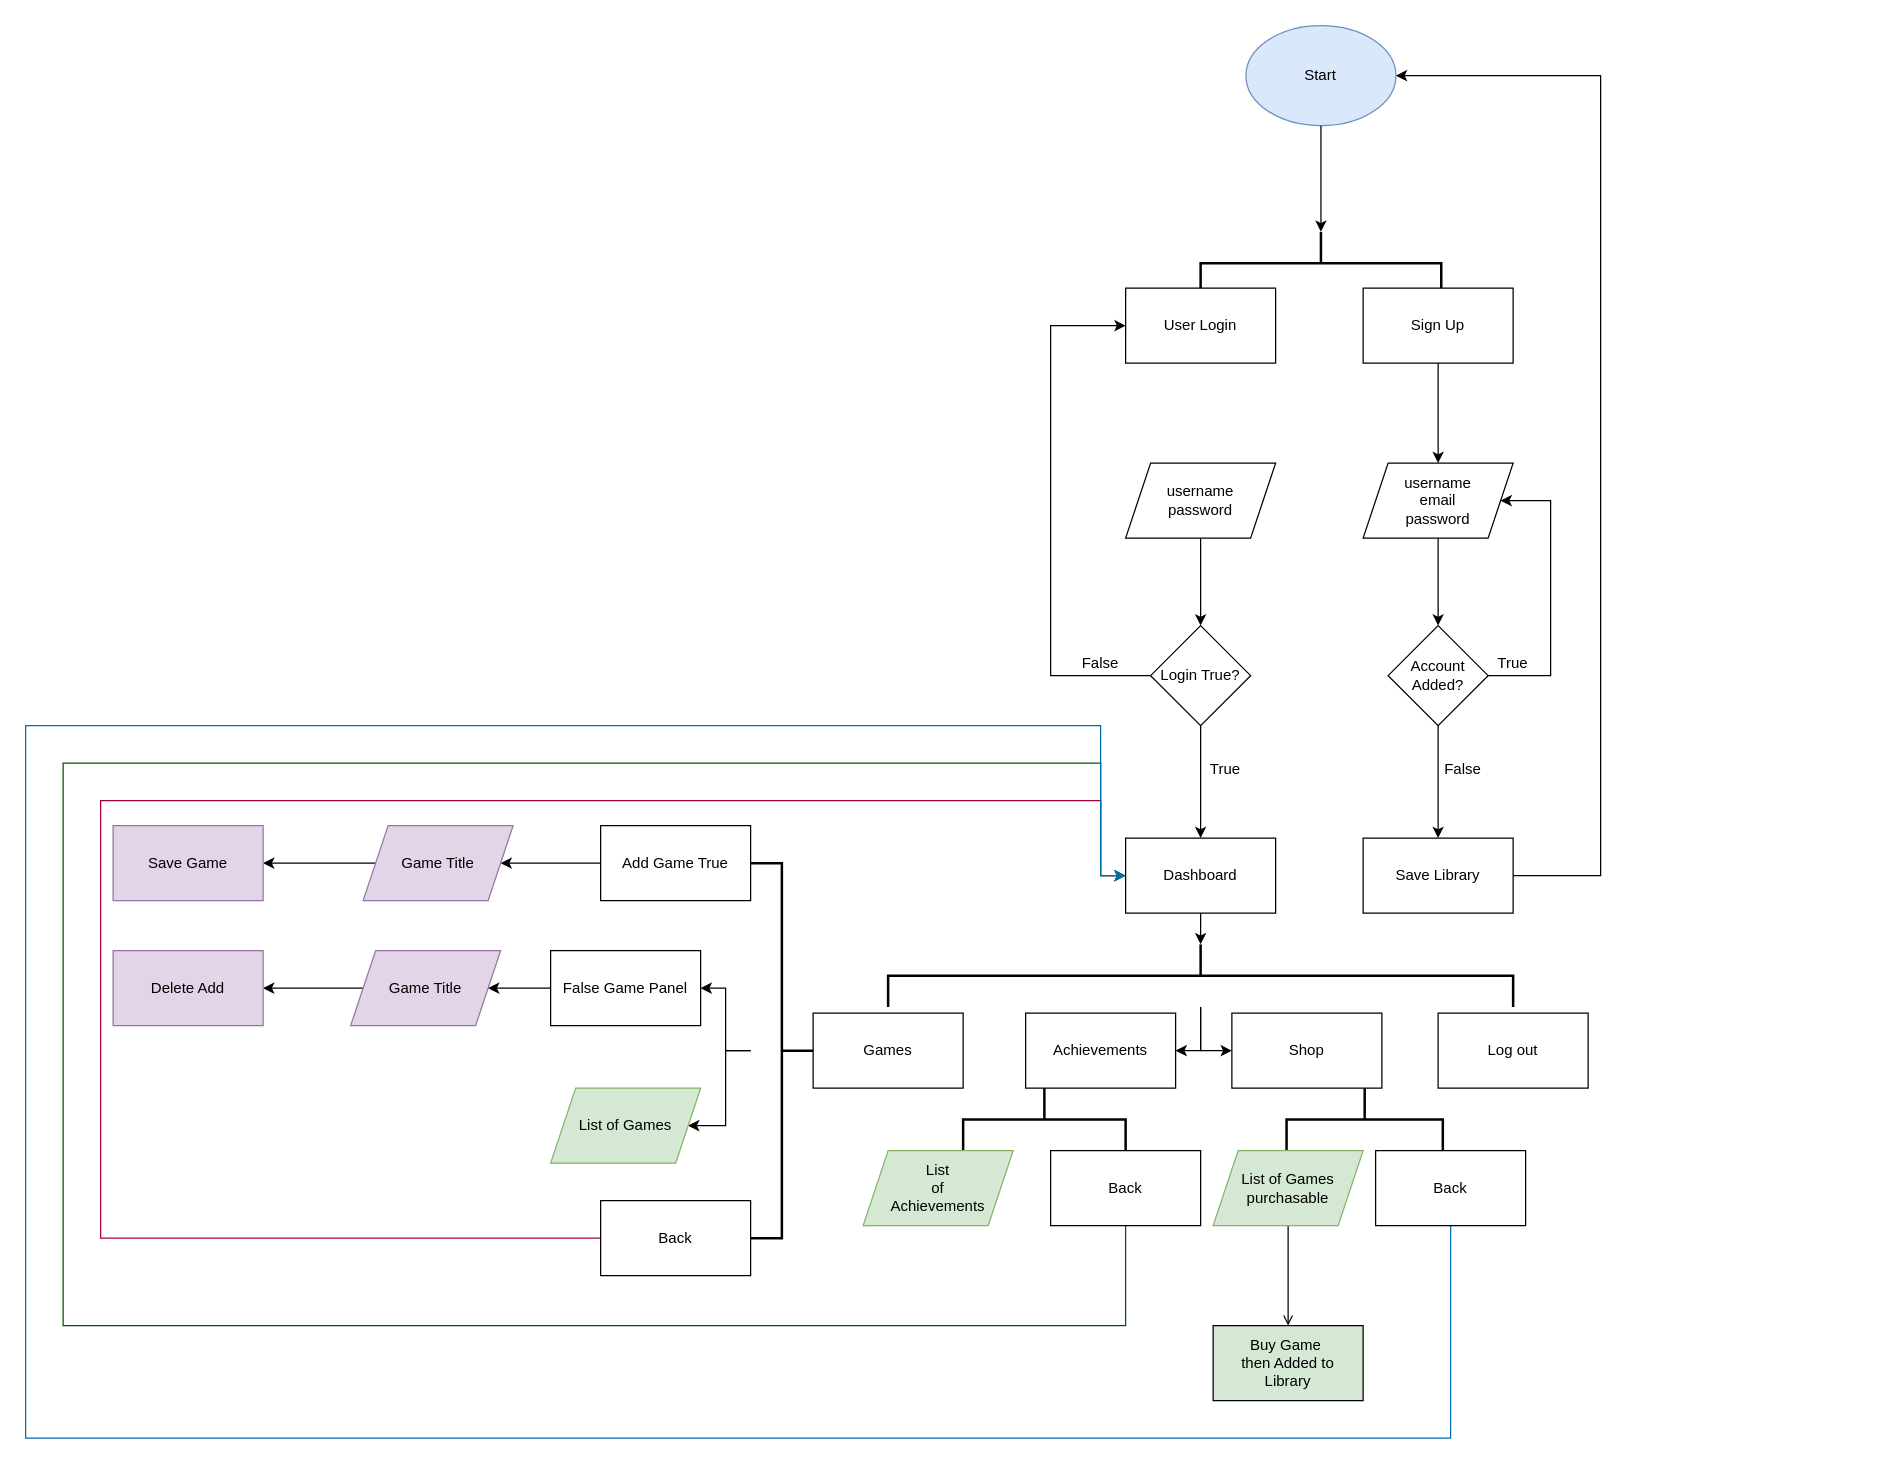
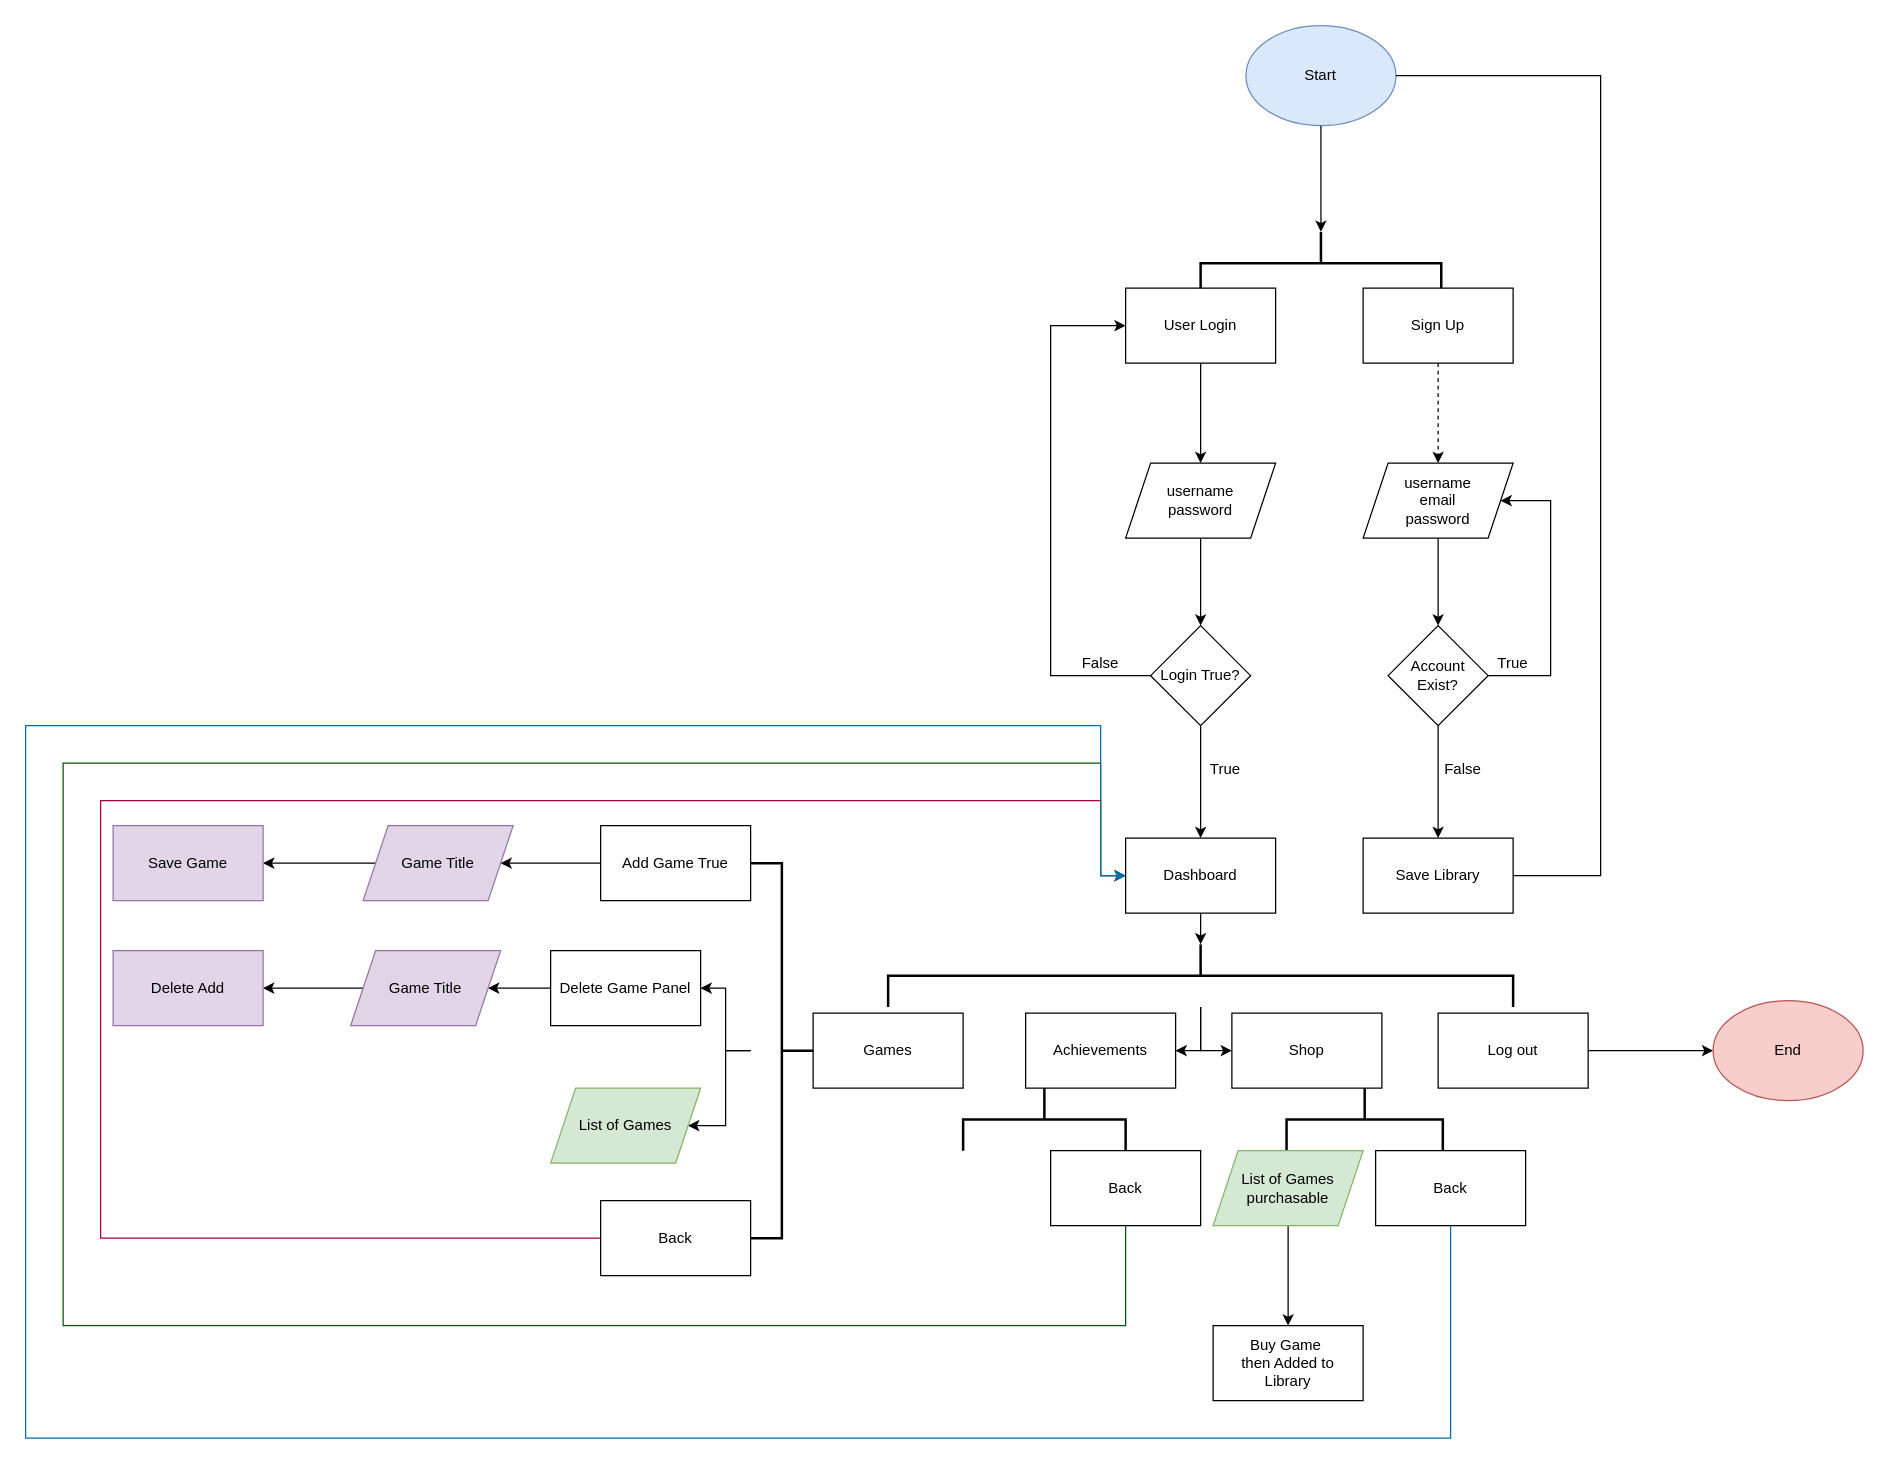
(1406, 76) -> (1402, 76)
none -> (1201, 409)
(1438, 409) -> (1438, 409)
(1438, 676) -> (1438, 676)
(626, 988) -> (626, 988)
none -> (1646, 1051)
none -> (1788, 1051)
(938, 1188) -> none
(1288, 1317) -> (1288, 1316)
(1288, 1363) -> (1288, 1363)
